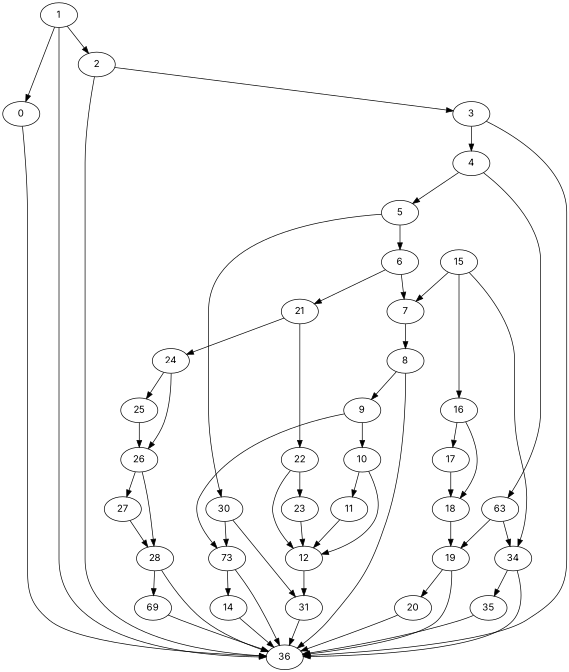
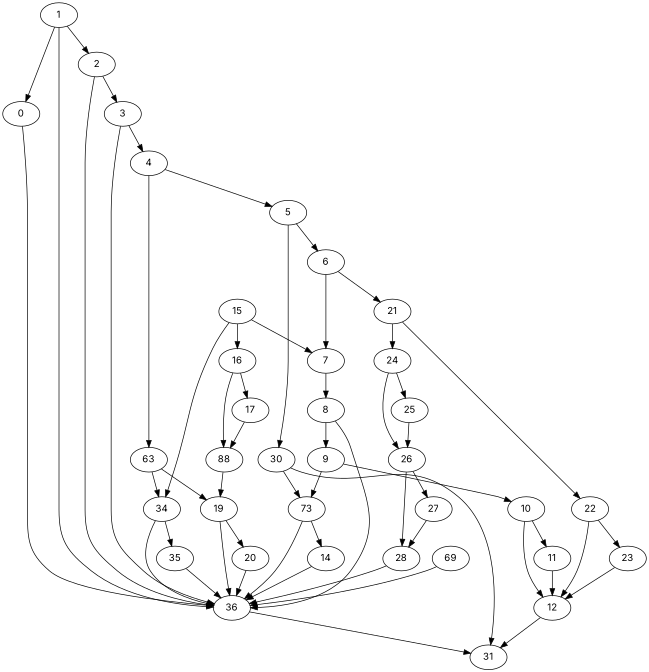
(451, 509) -> (224, 460)
(154, 580) -> none
(296, 629) -> (357, 632)
